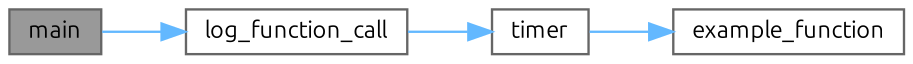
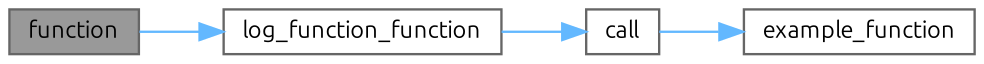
(55, 32) -> (74, 32)
(297, 32) -> (363, 32)
(540, 32) -> (623, 32)
